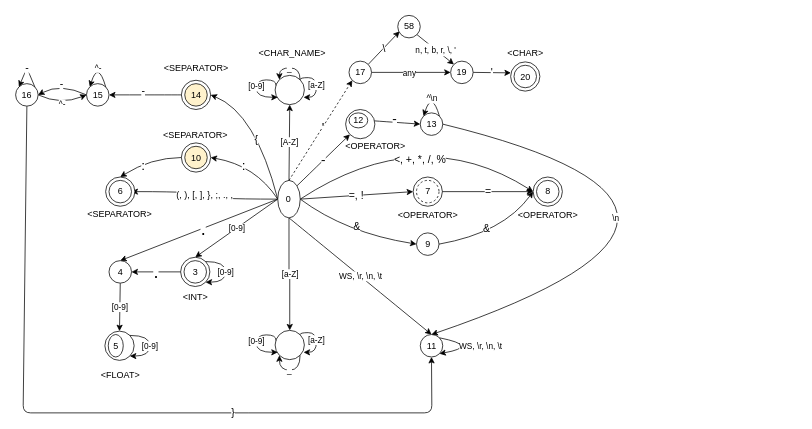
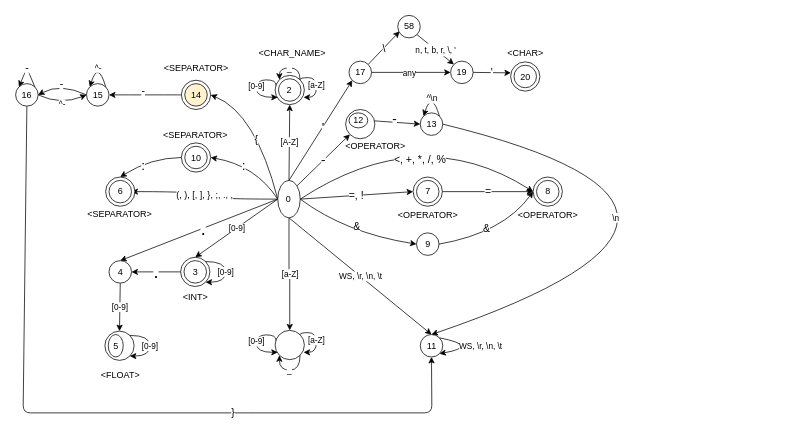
none -> (289, 90)
(319, 132) -> (319, 132)
(196, 158) -> (196, 158)
(428, 192) -> (428, 192)
